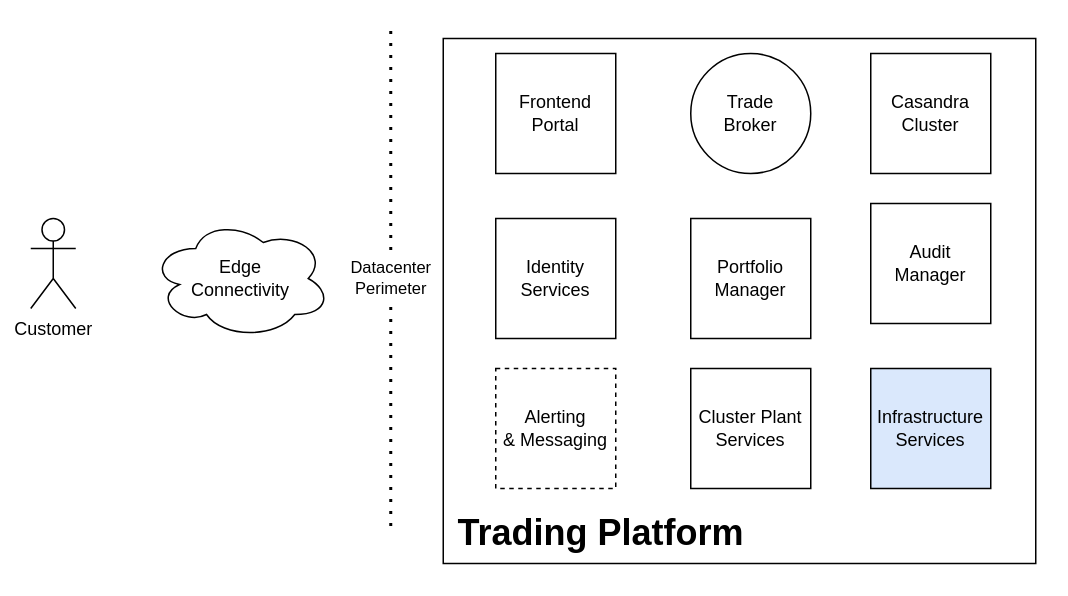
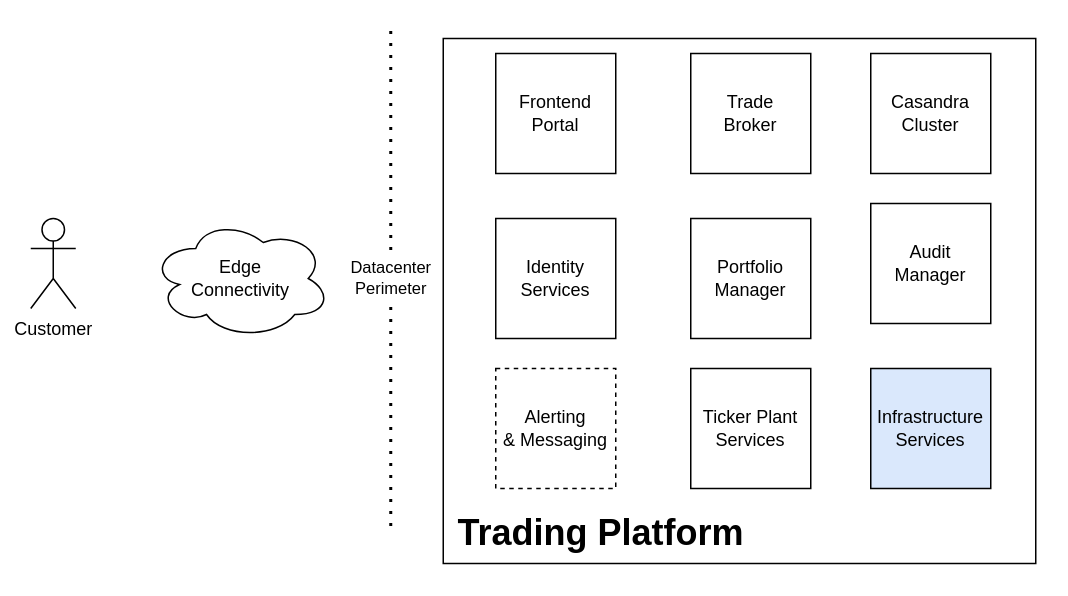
(751, 113) -> (751, 113)
(751, 428) -> (751, 428)
